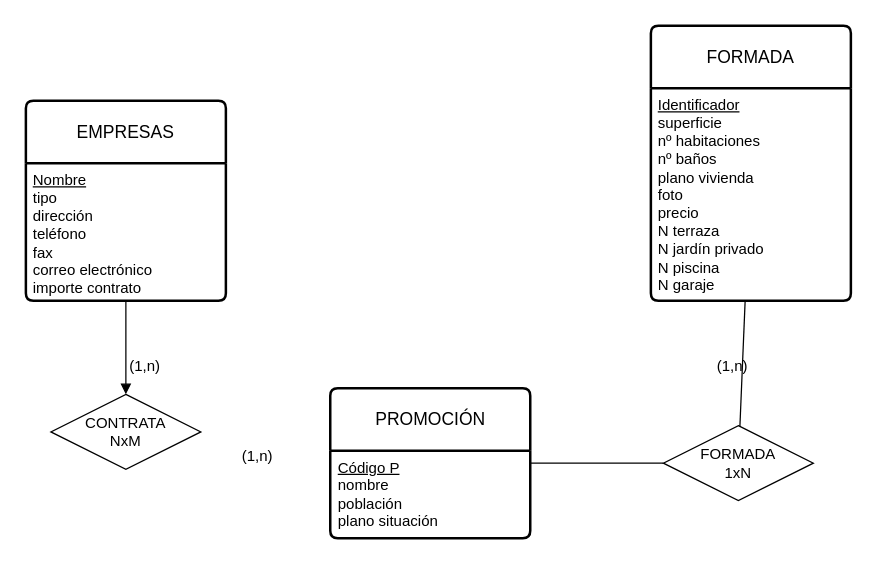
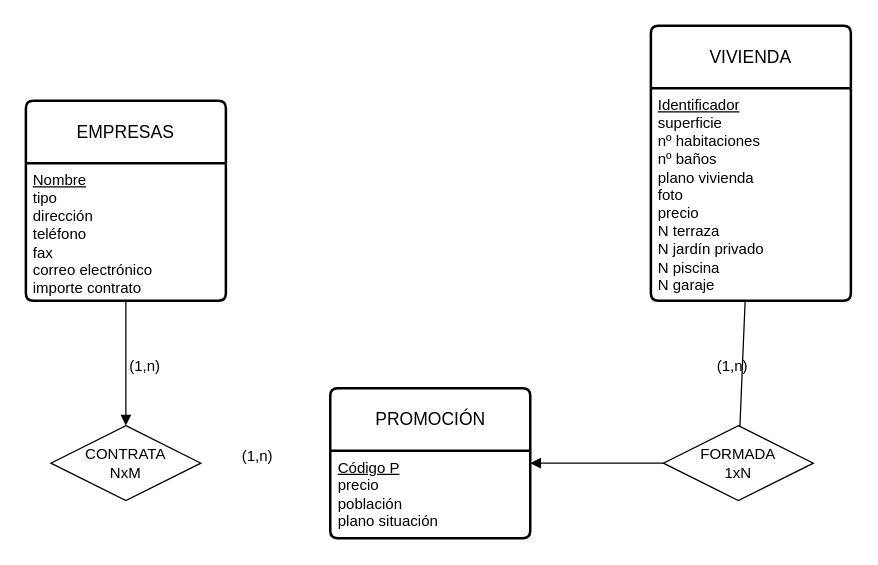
(751, 57) -> (751, 57)
(126, 432) -> (126, 463)
(537, 463) -> (541, 463)
(393, 495) -> (393, 495)
